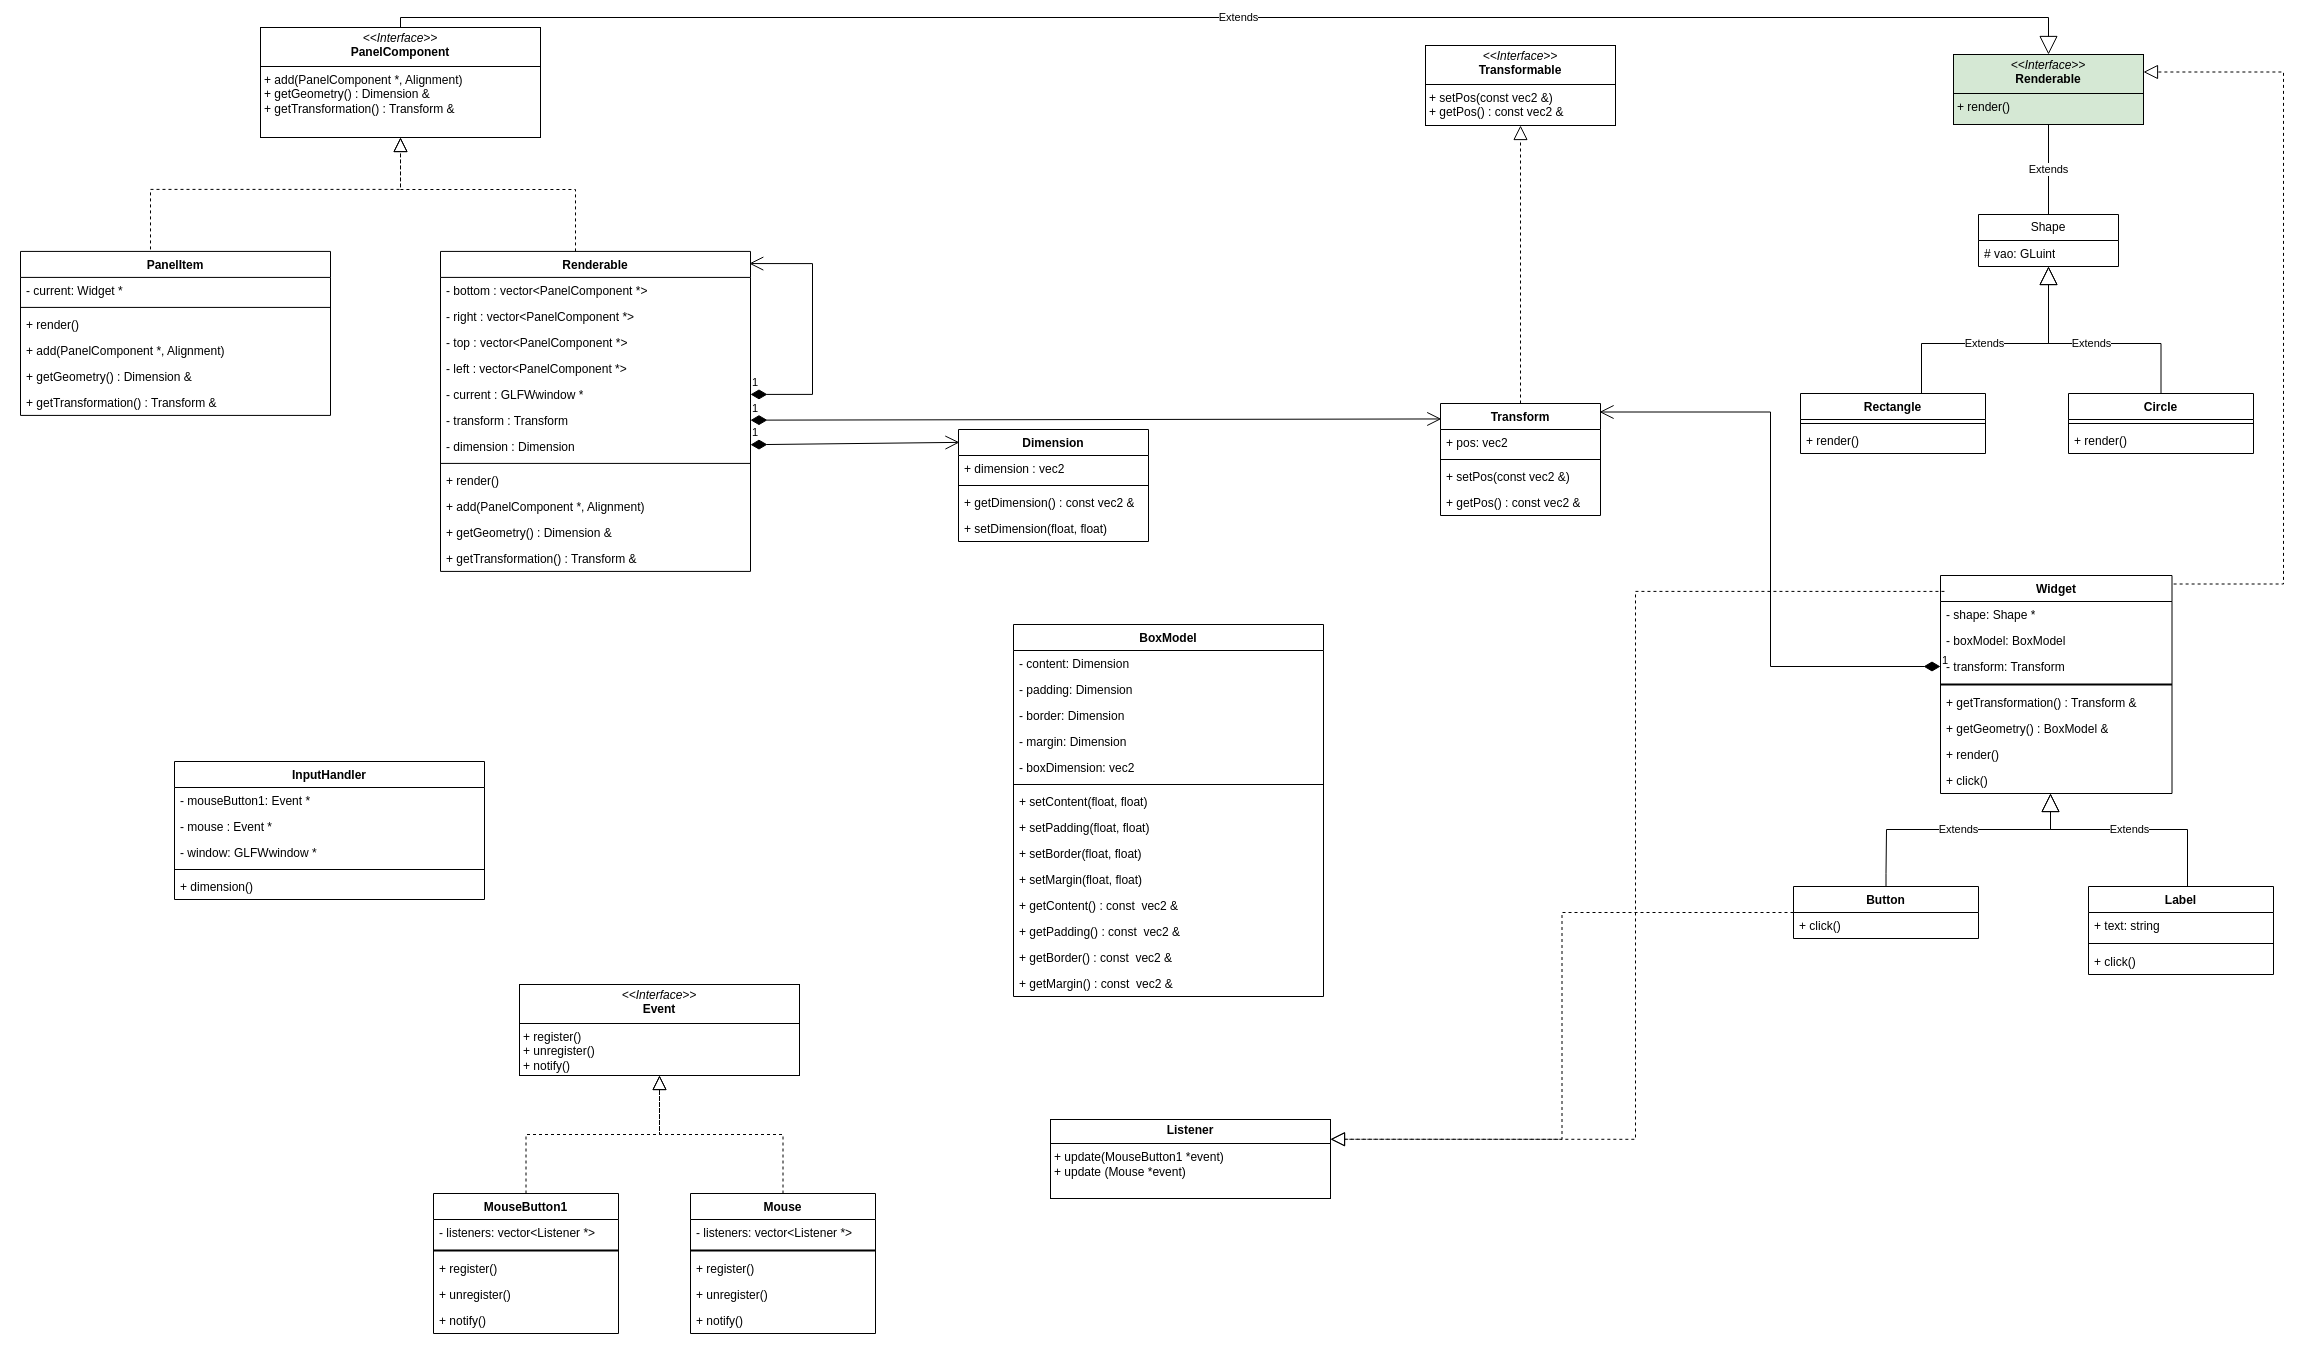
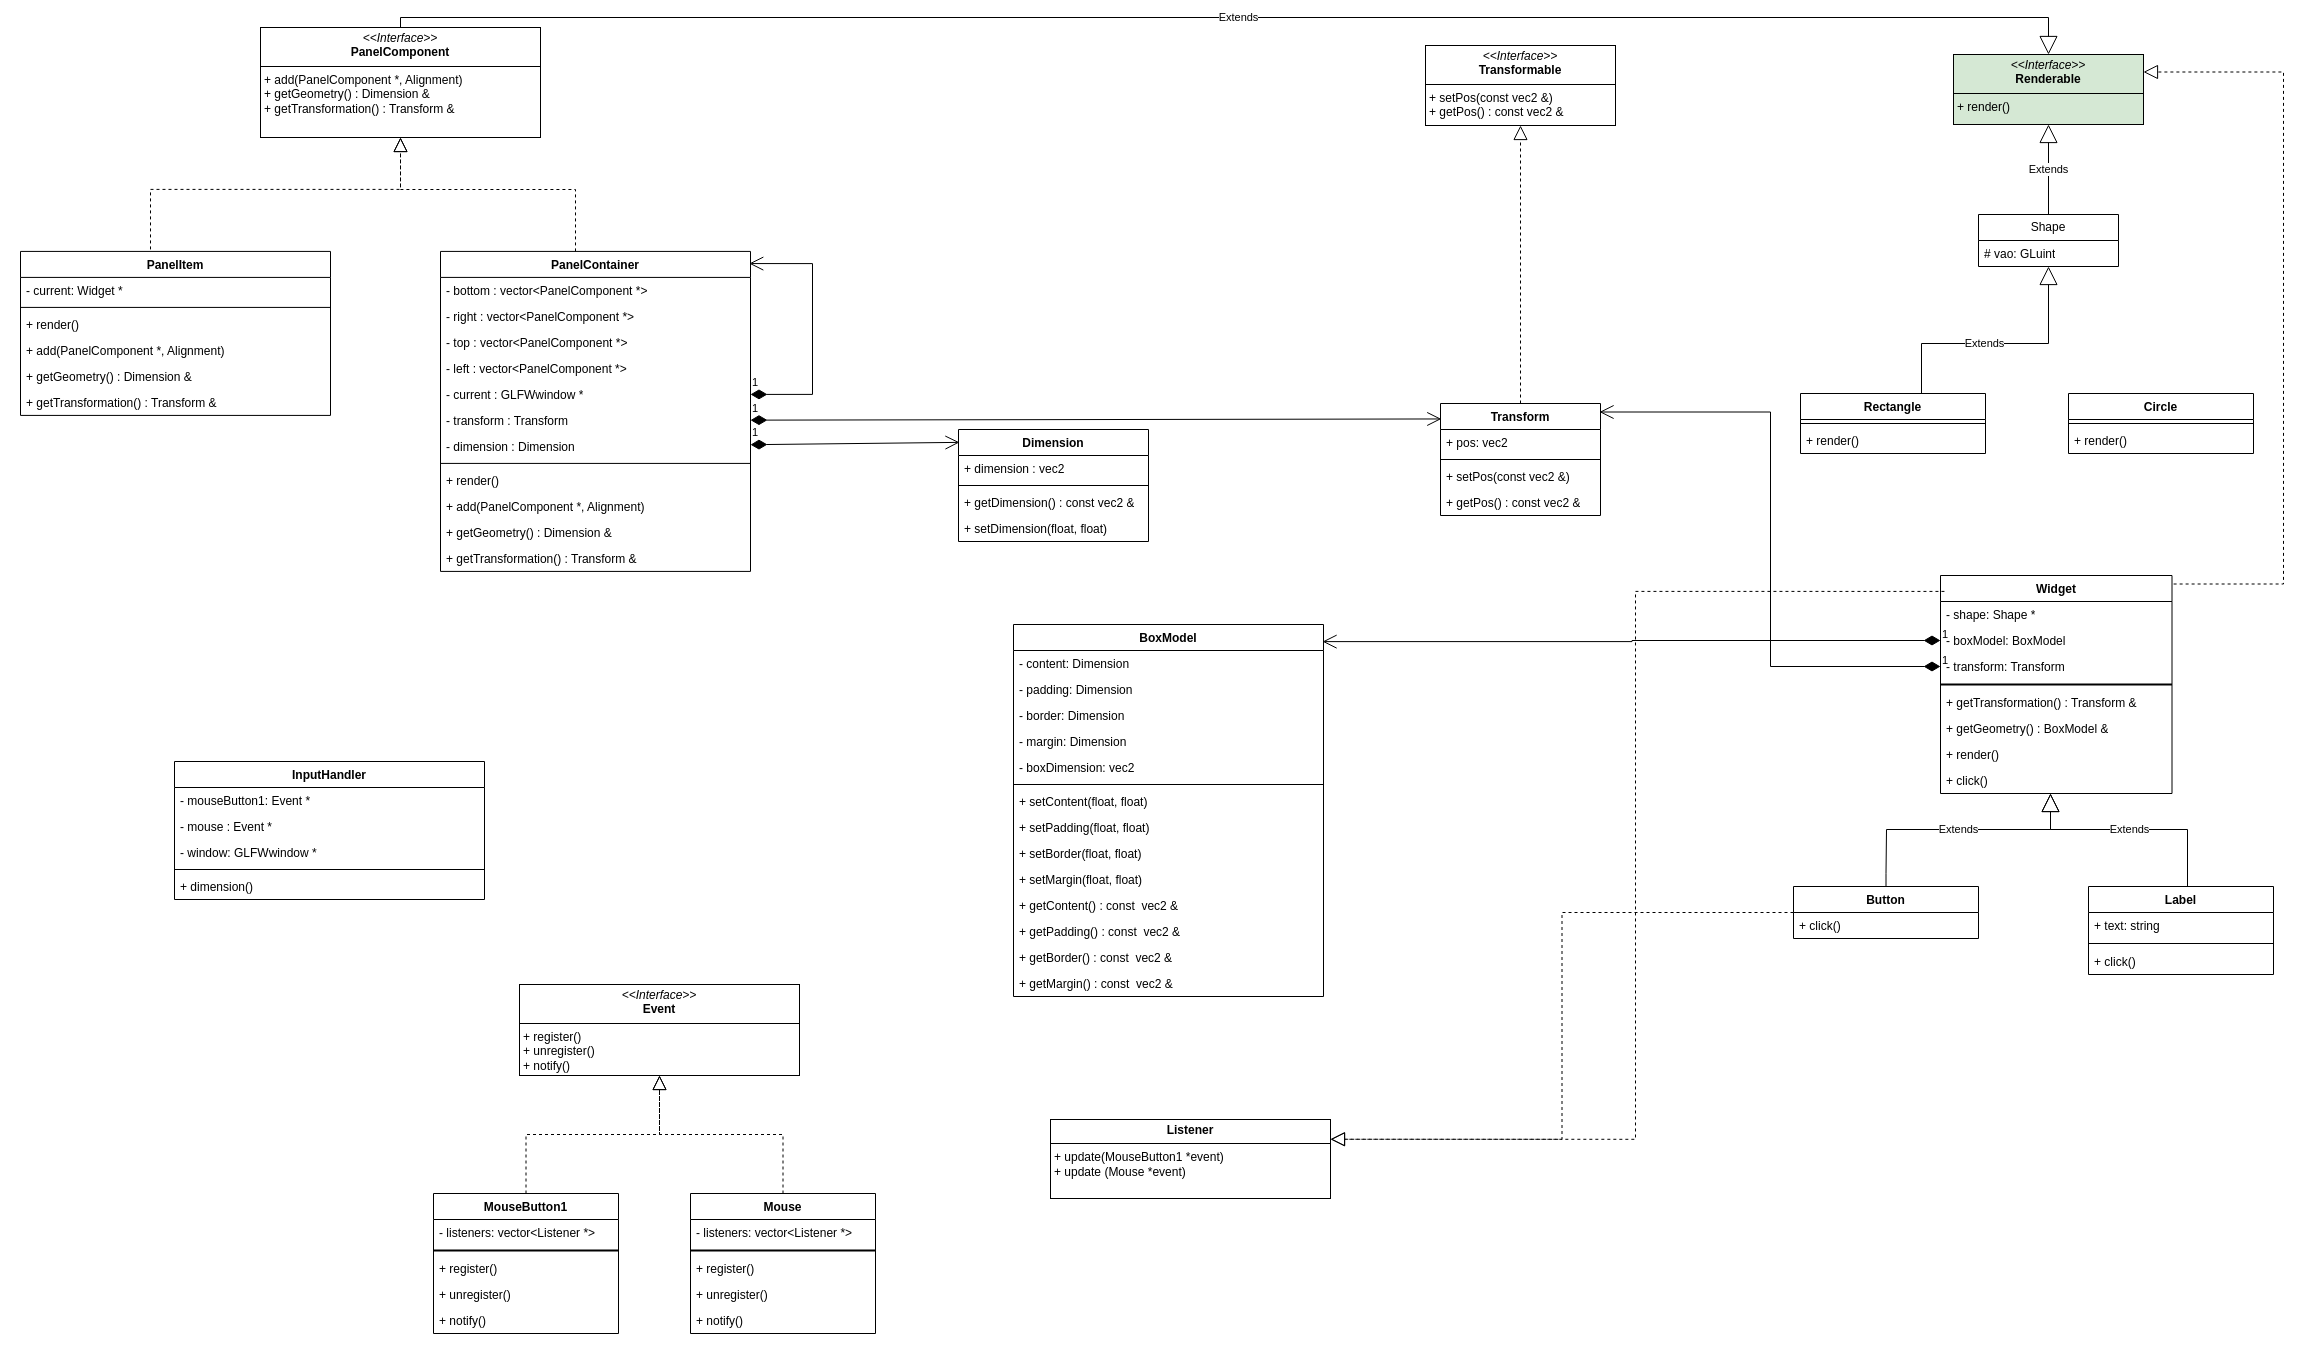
(2049, 136) -> (2049, 144)
(596, 266) -> (596, 266)
(2131, 344) -> none
none -> (1625, 642)
